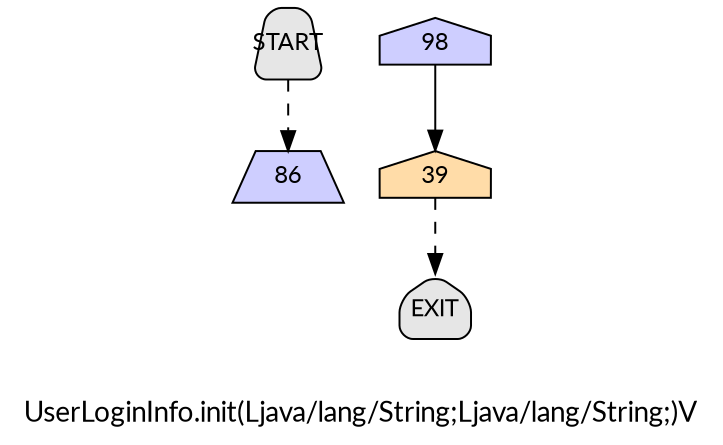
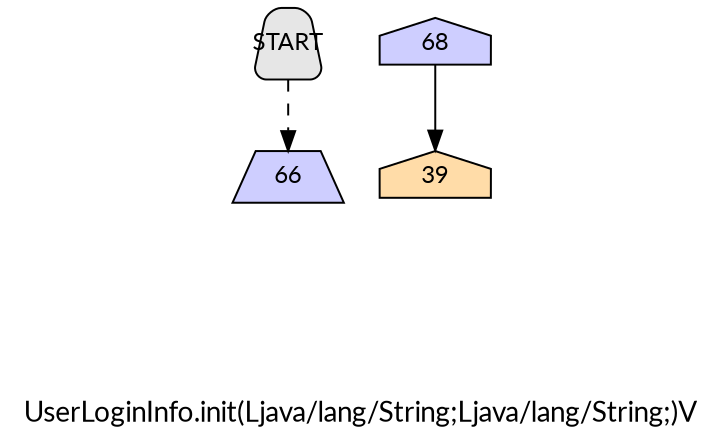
(435, 44) -> (435, 44)
(288, 177) -> (288, 177)
(435, 310) -> none
